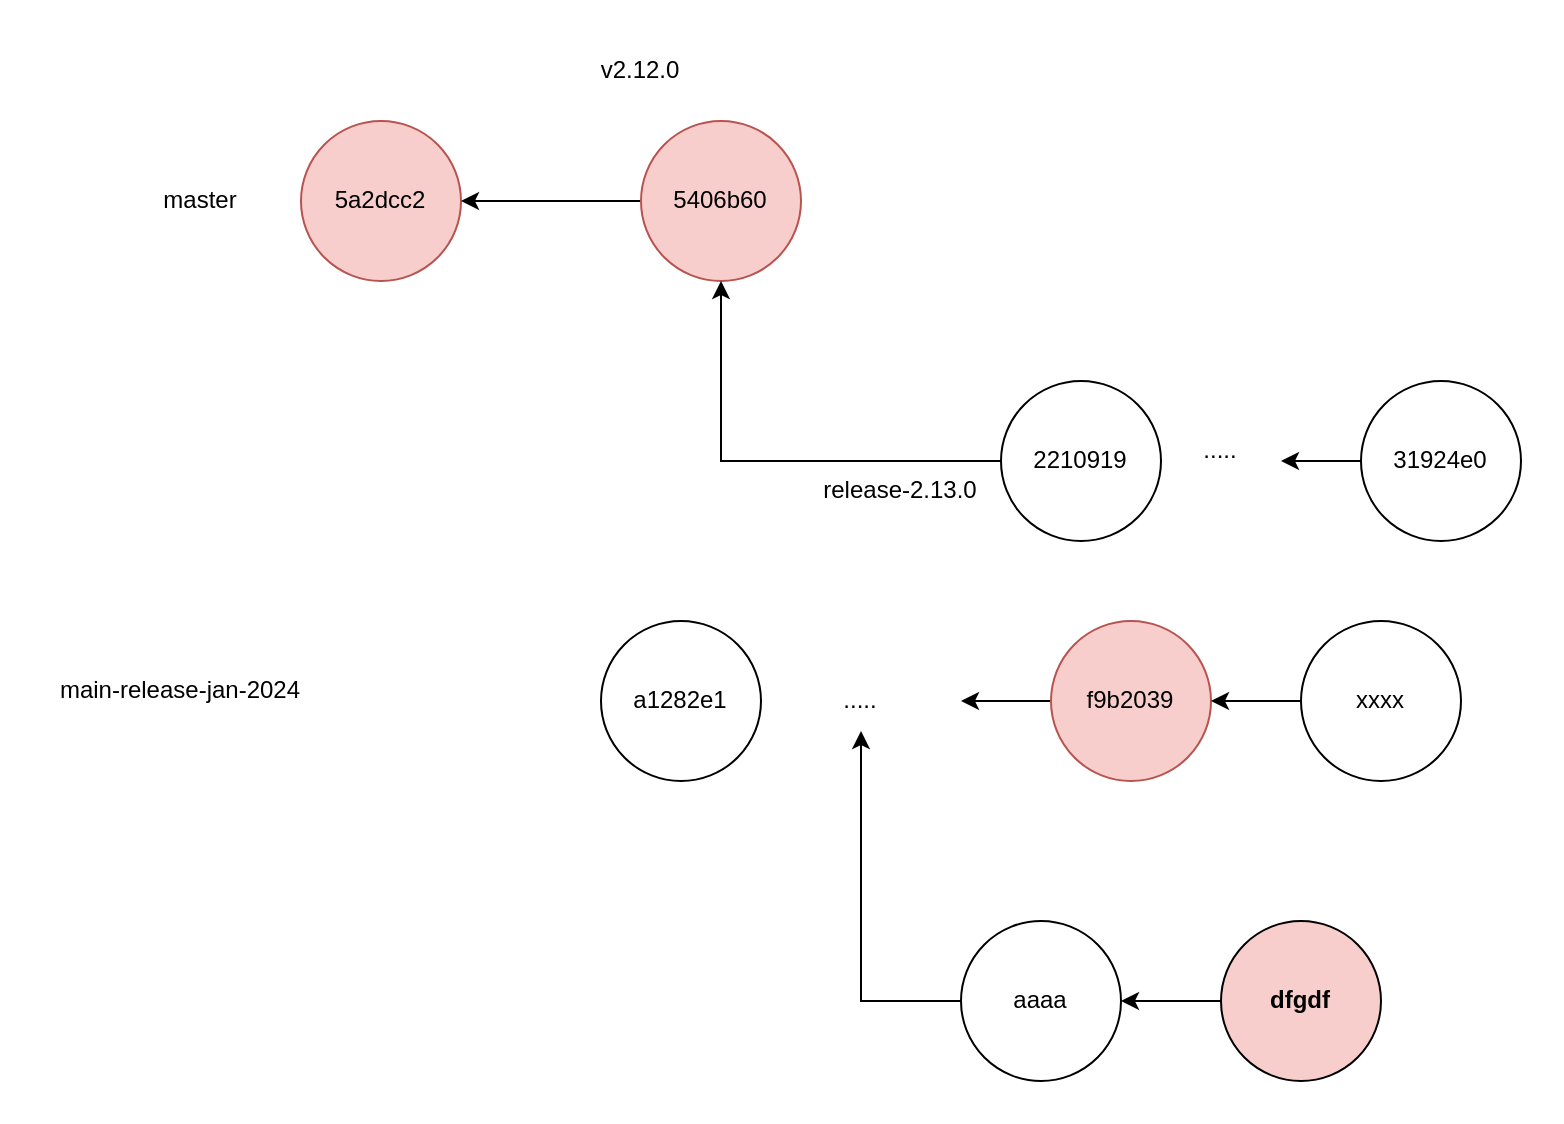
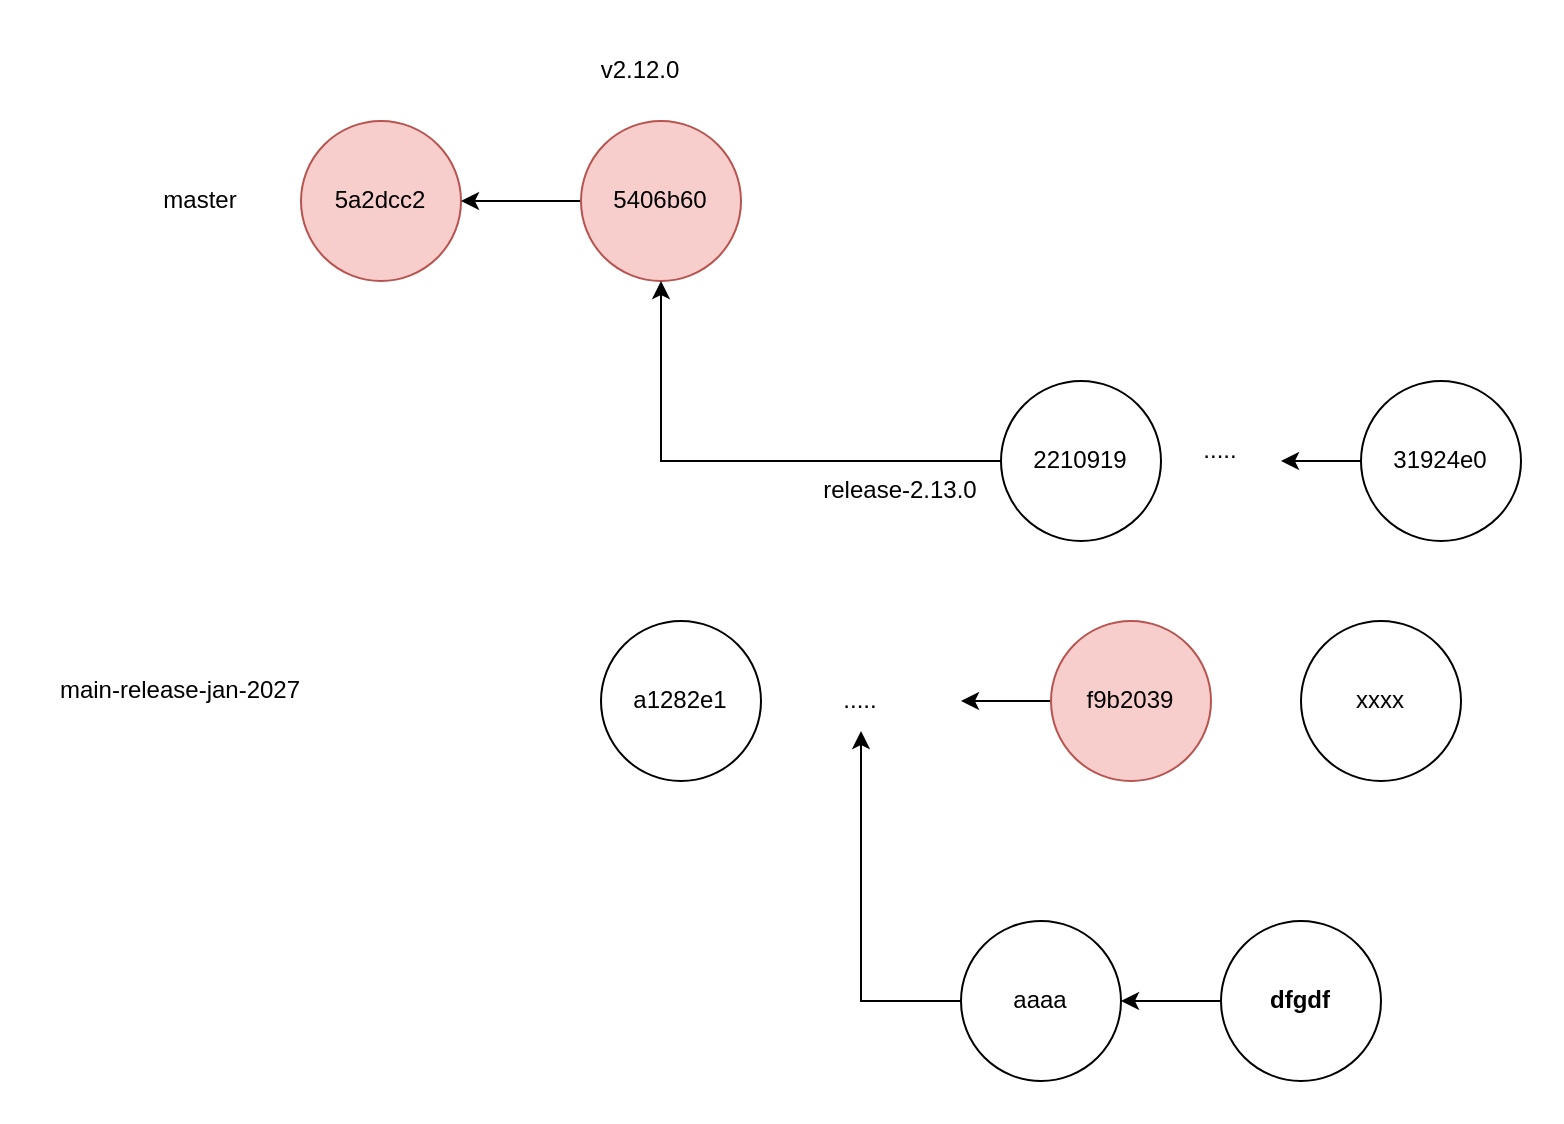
(721, 201) -> (661, 201)
(181, 691) -> (181, 691)
(1263, 701) -> none
(1301, 1001) -> (1301, 1001)
